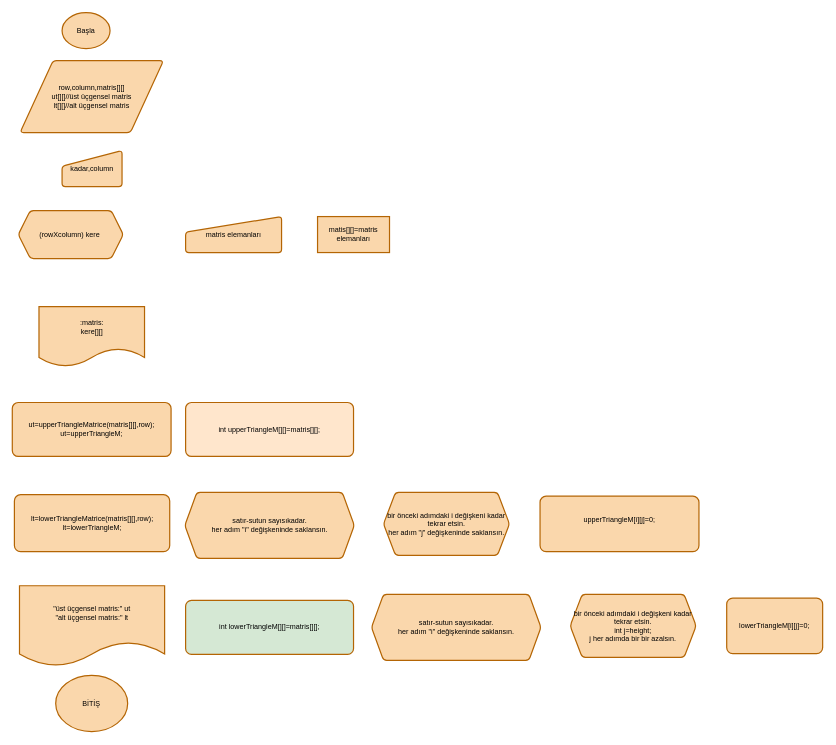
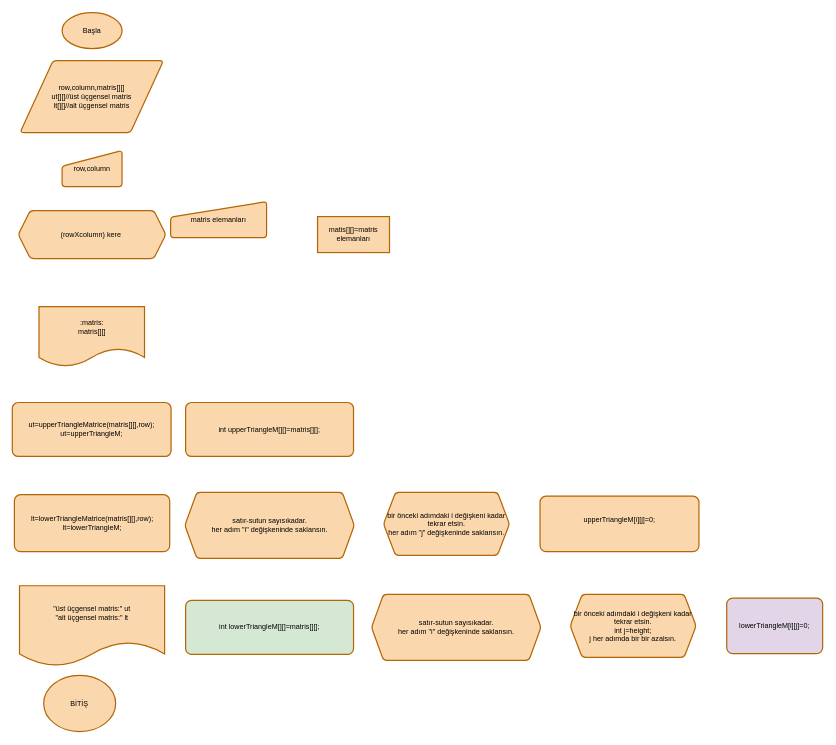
(86, 30) -> (92, 30)
(92, 168) -> (92, 168)
(71, 234) -> (92, 234)
(234, 234) -> (219, 219)
(92, 327) -> (92, 327)
(270, 429) -> (270, 429)
(775, 626) -> (775, 626)
(92, 703) -> (80, 703)
